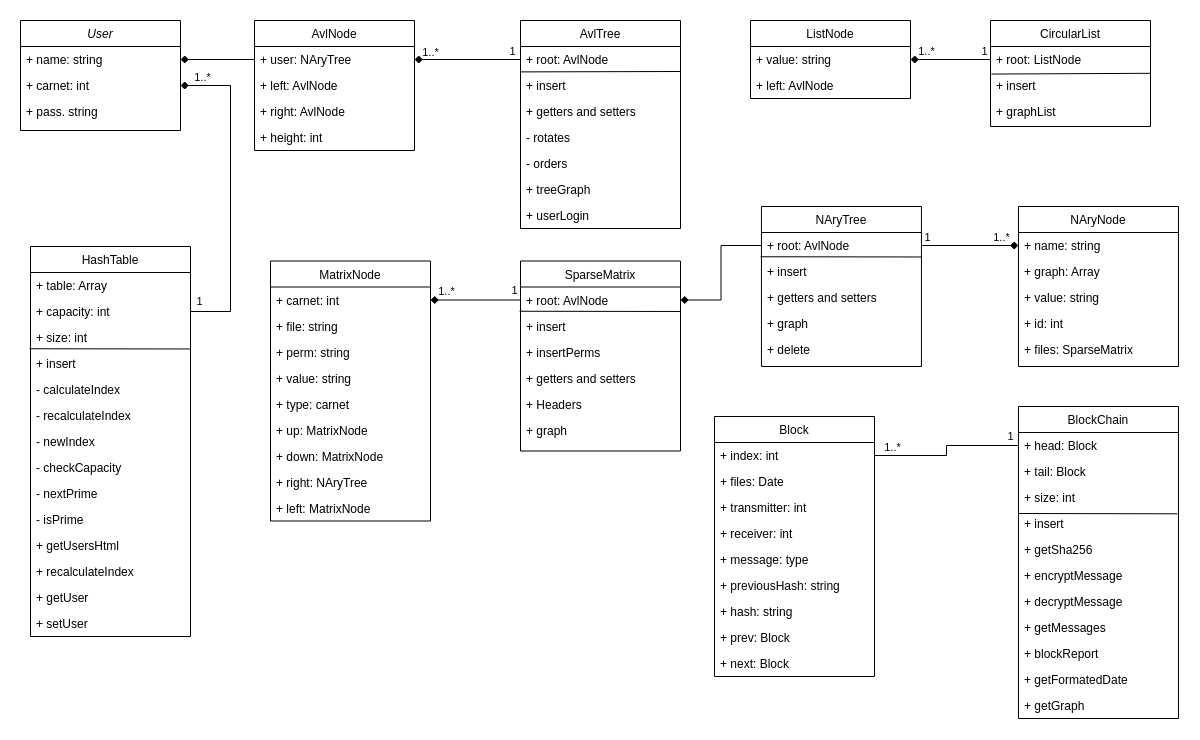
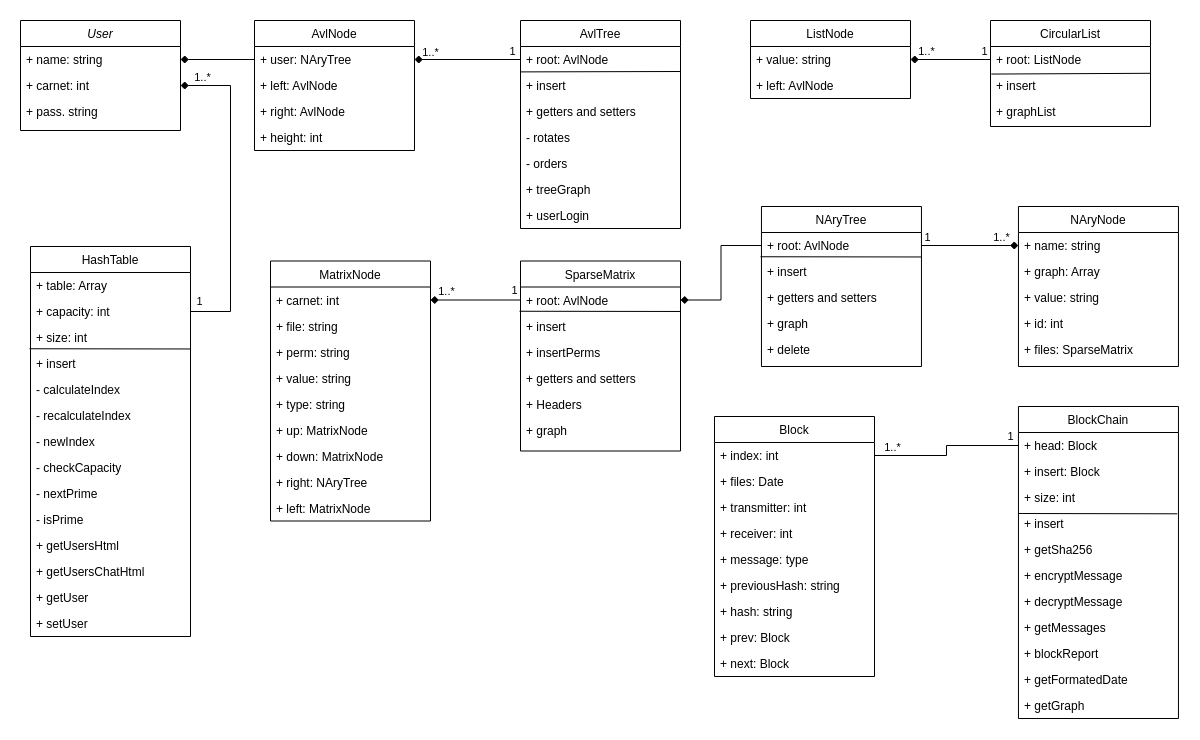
(318, 405) -> (317, 405)
(1058, 472) -> (1067, 472)
(92, 572) -> (93, 572)
